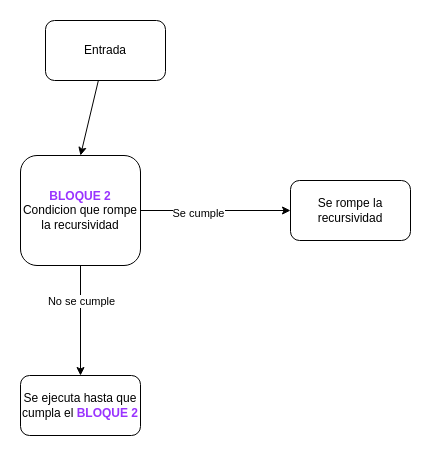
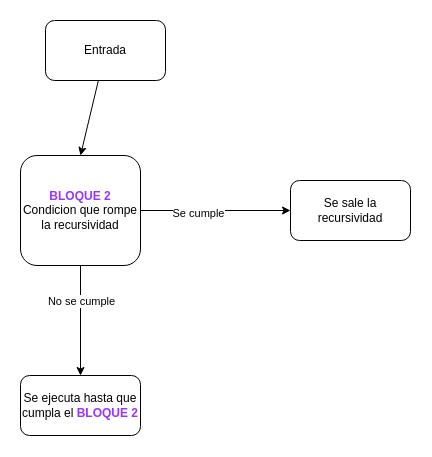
(351, 211) -> (351, 211)
